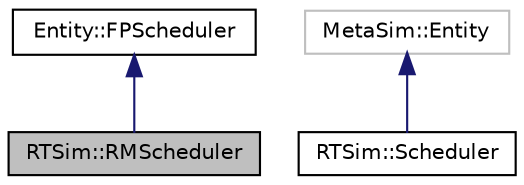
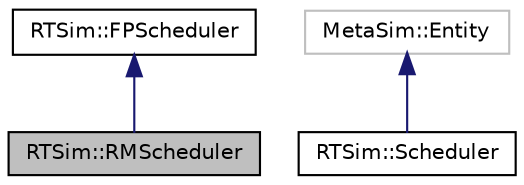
(134, 32) -> (134, 32)
